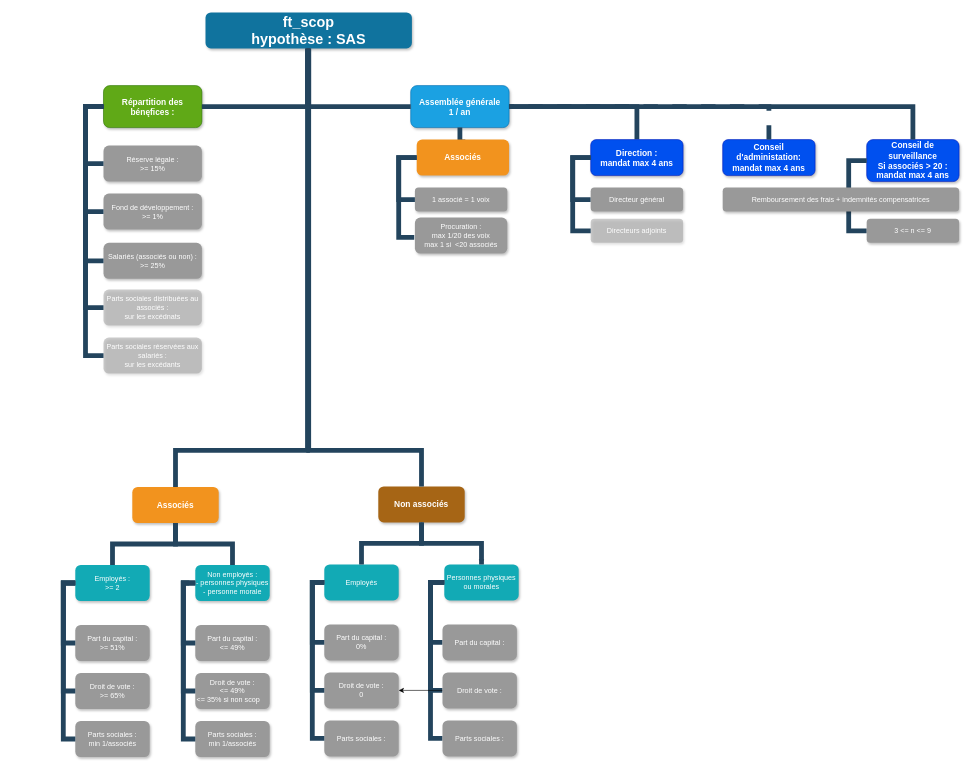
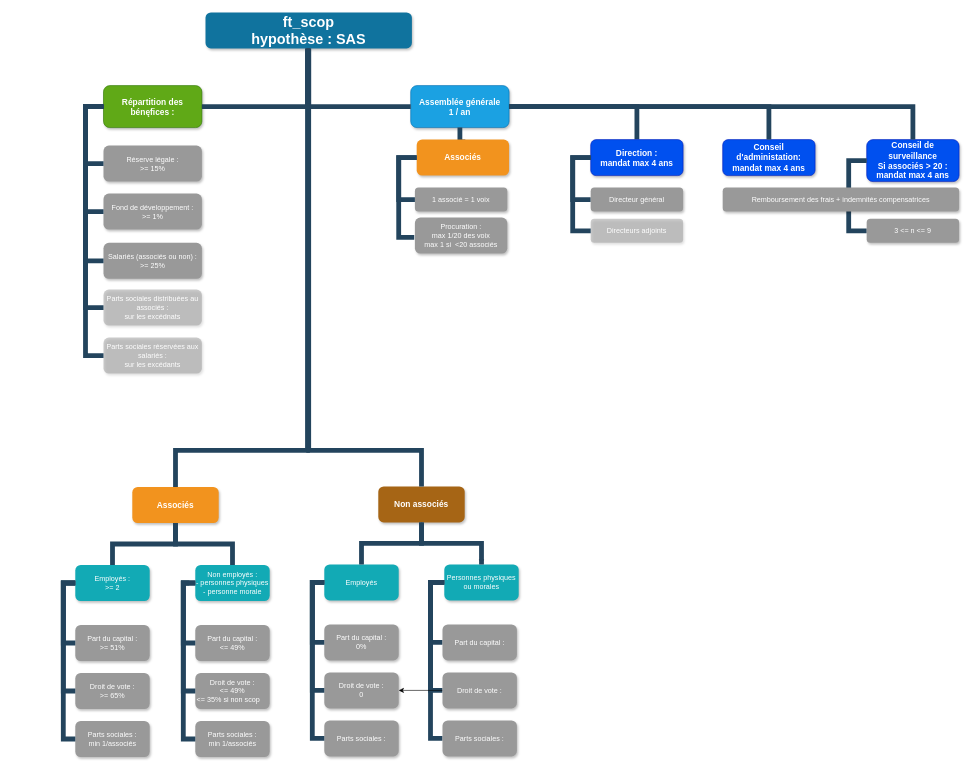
(769, 119) -> (769, 119)
